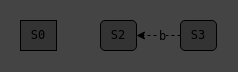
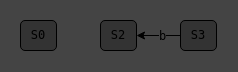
(39, 36) -> (39, 36)
(160, 36) -> (160, 36)
